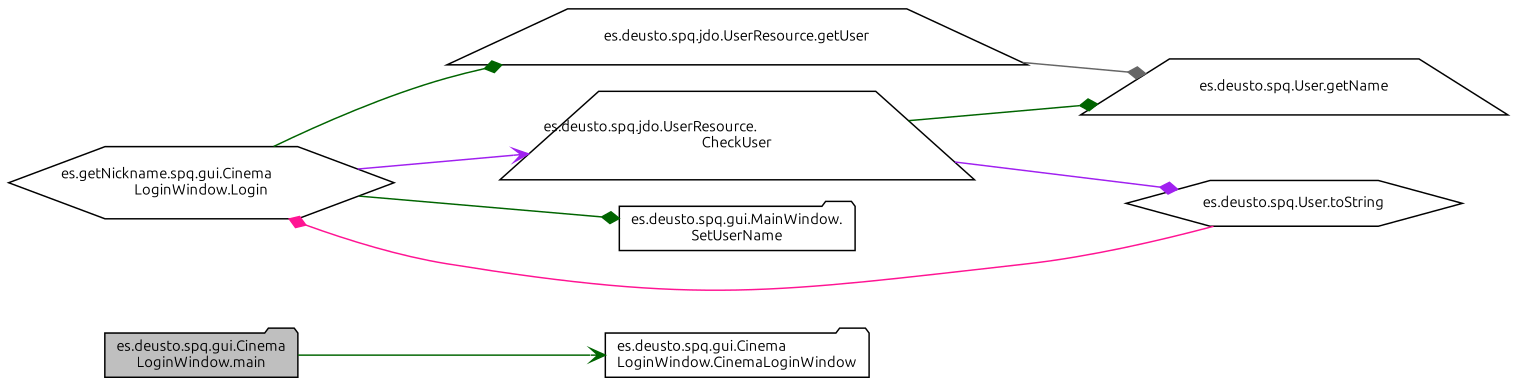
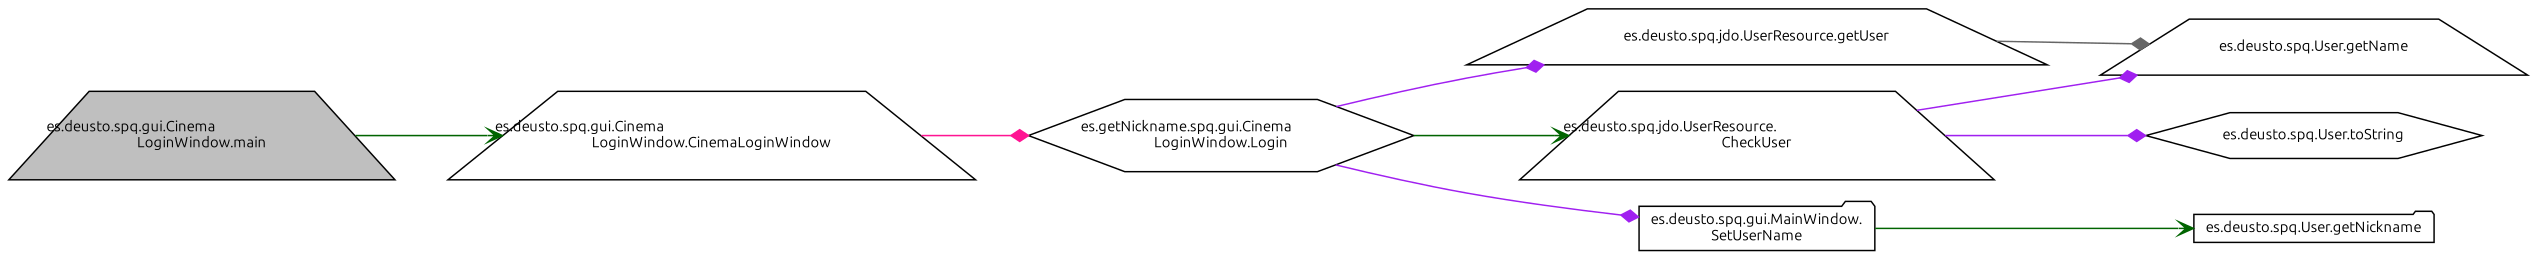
(377, 102) -> (1431, 85)
(994, 113) -> (2018, 94)
(436, 162) -> (1484, 136)
(480, 207) -> (1477, 195)
none -> (2314, 228)
(759, 289) -> (966, 136)
(201, 355) -> (202, 136)
(737, 355) -> (712, 136)
